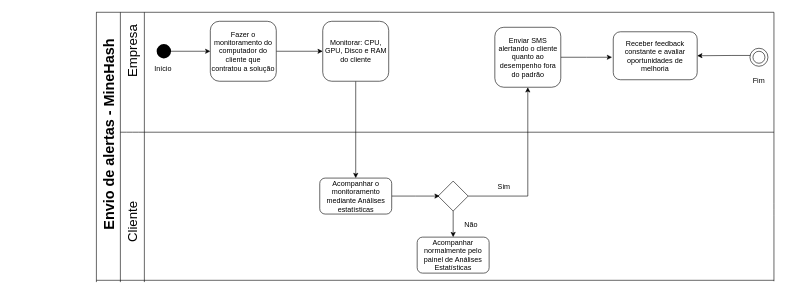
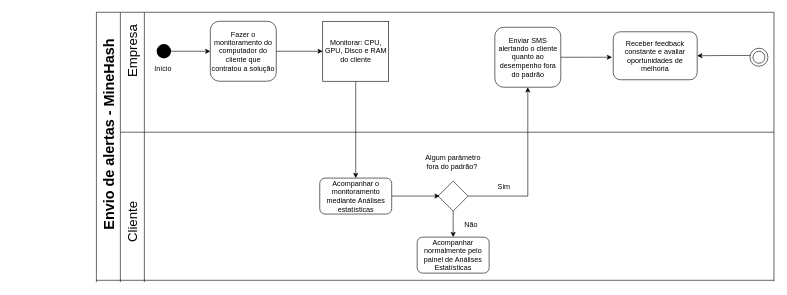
(356, 51) -> (356, 51)
(759, 81) -> none
none -> (453, 162)
